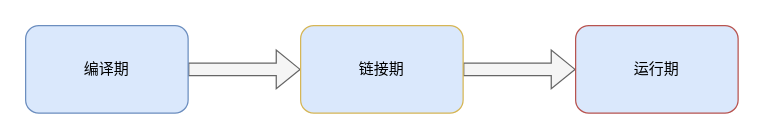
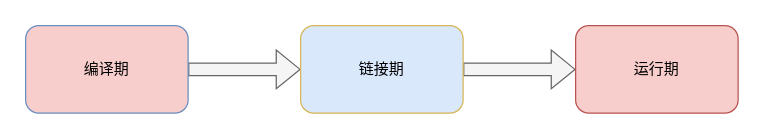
(107, 69) -> (107, 69)
(657, 69) -> (657, 69)
